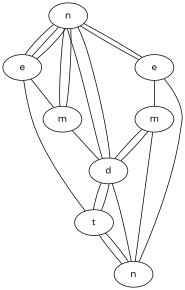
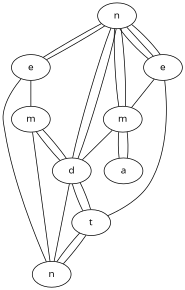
none -> (123, 171)
